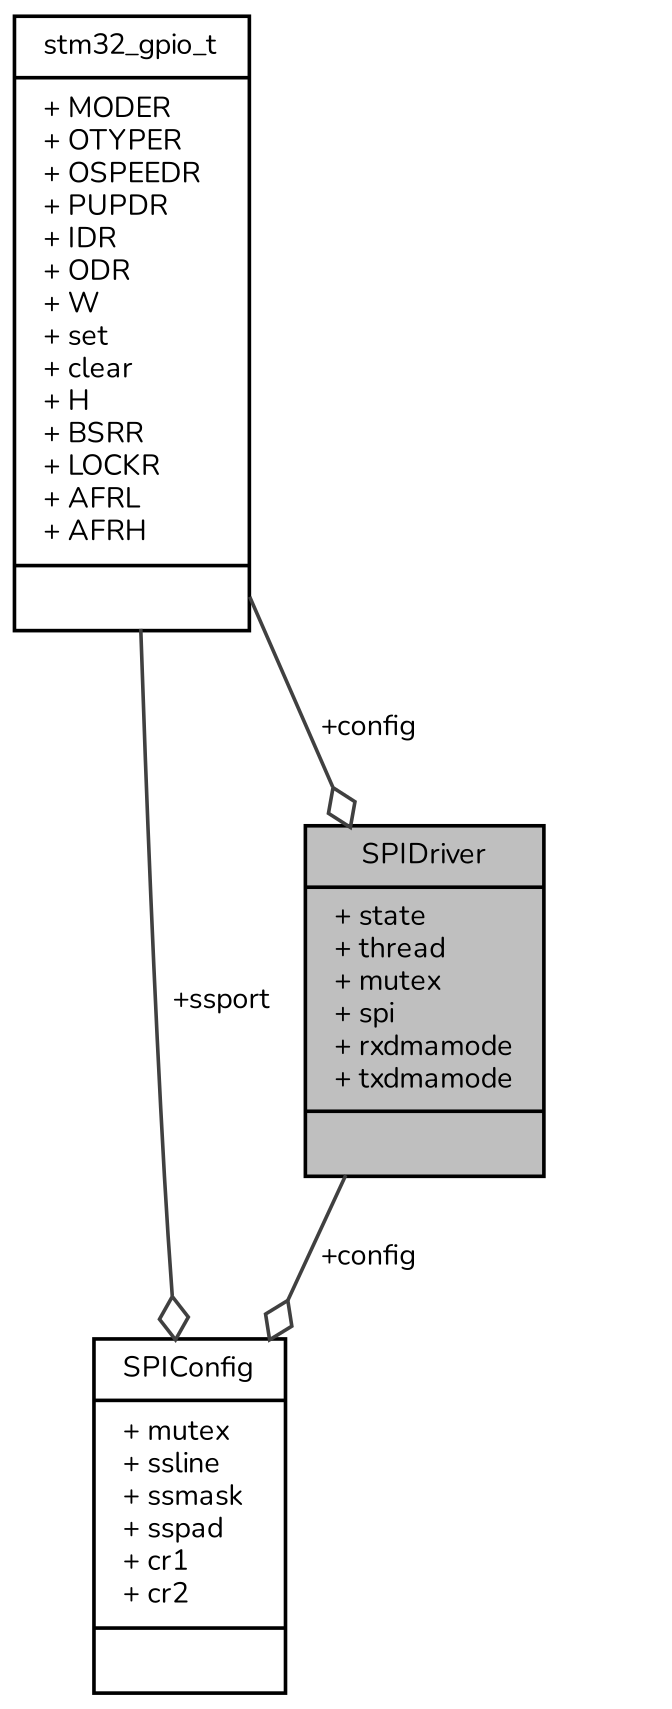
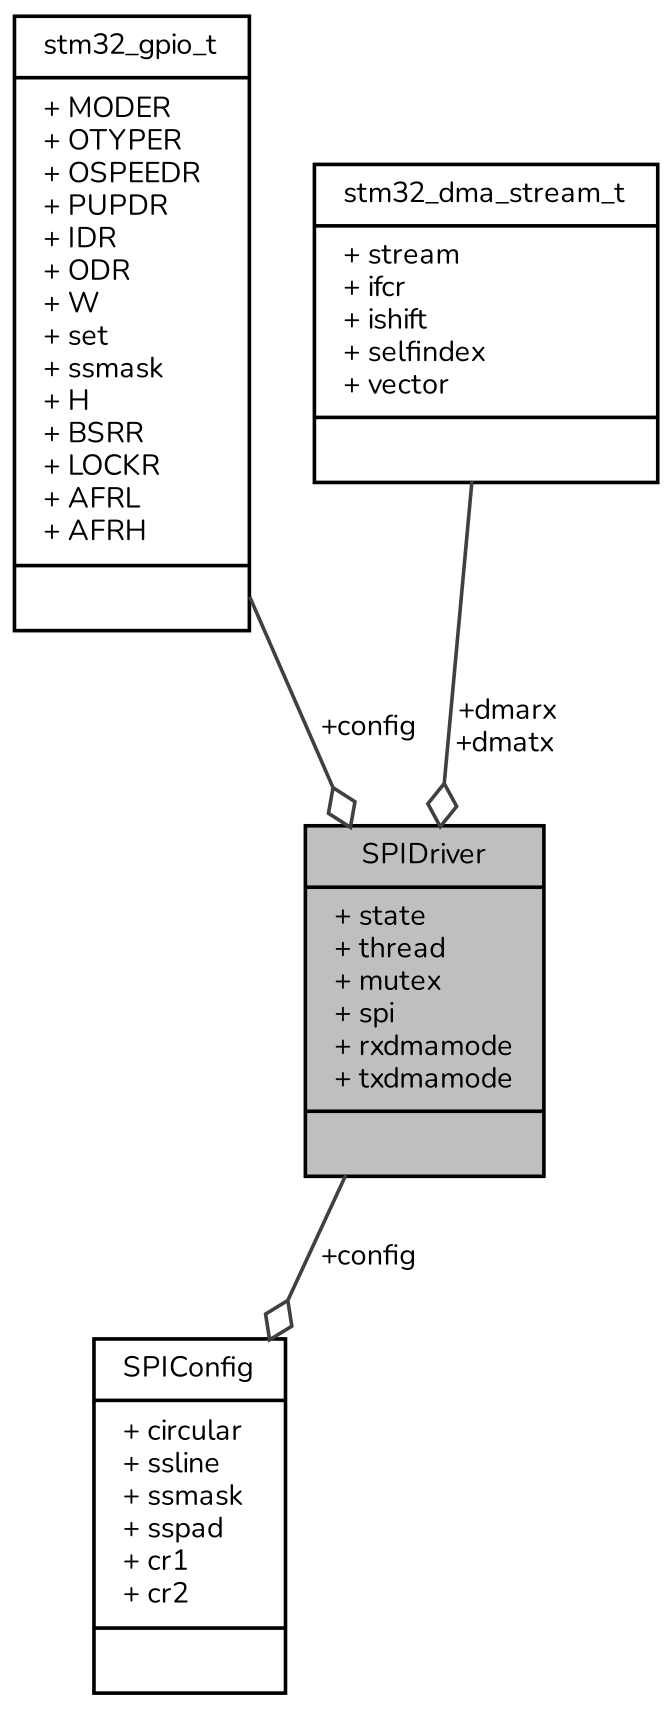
none -> (486, 323)
(89, 369) -> (105, 369)
(154, 962) -> none
(179, 1431) -> (184, 1431)
